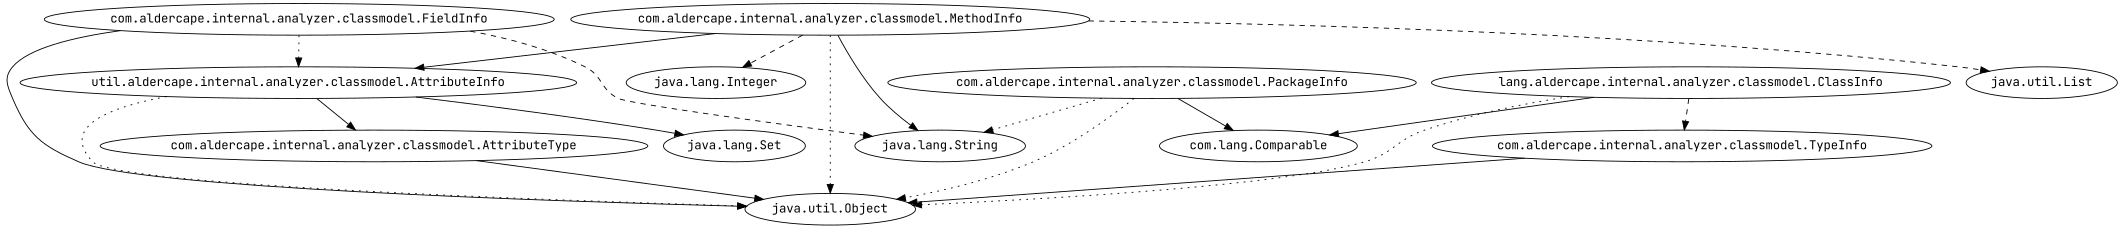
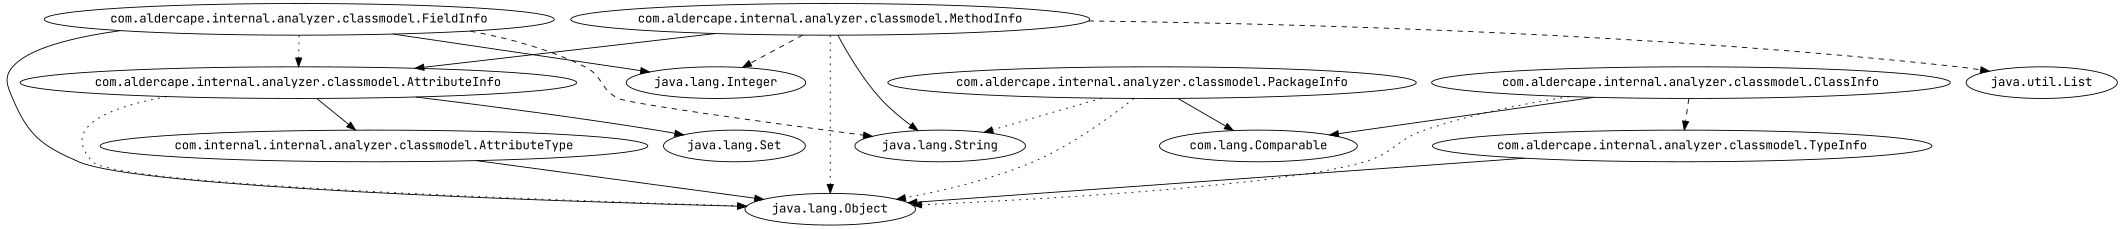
none -> (511, 51)
(298, 83) -> (298, 83)
(1691, 83) -> (1691, 83)
(374, 146) -> (374, 146)
(830, 209) -> (830, 209)
